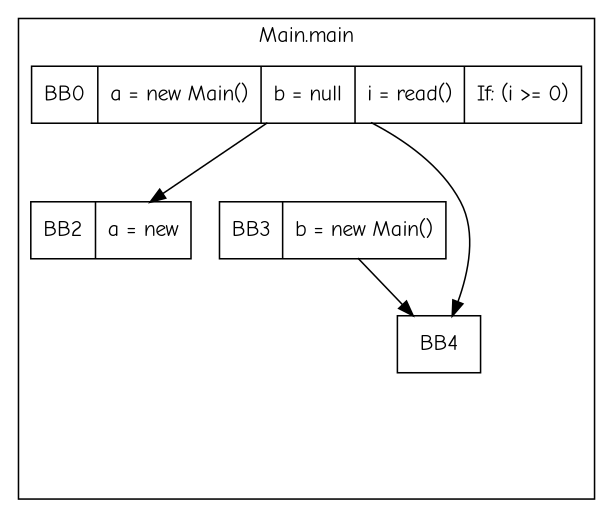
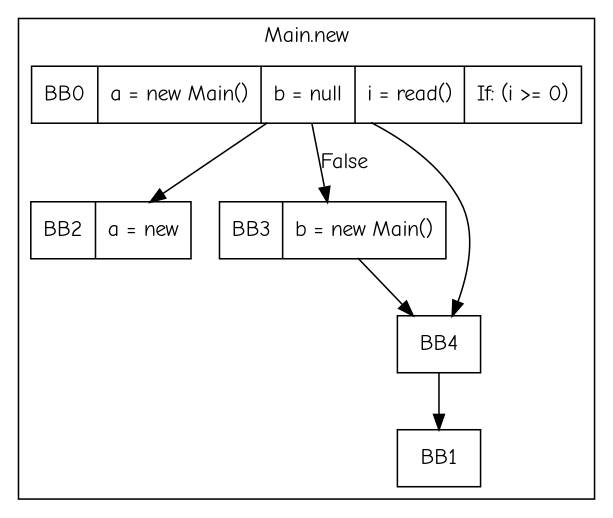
(307, 36) -> (307, 36)
none -> (318, 155)
none -> (439, 458)
